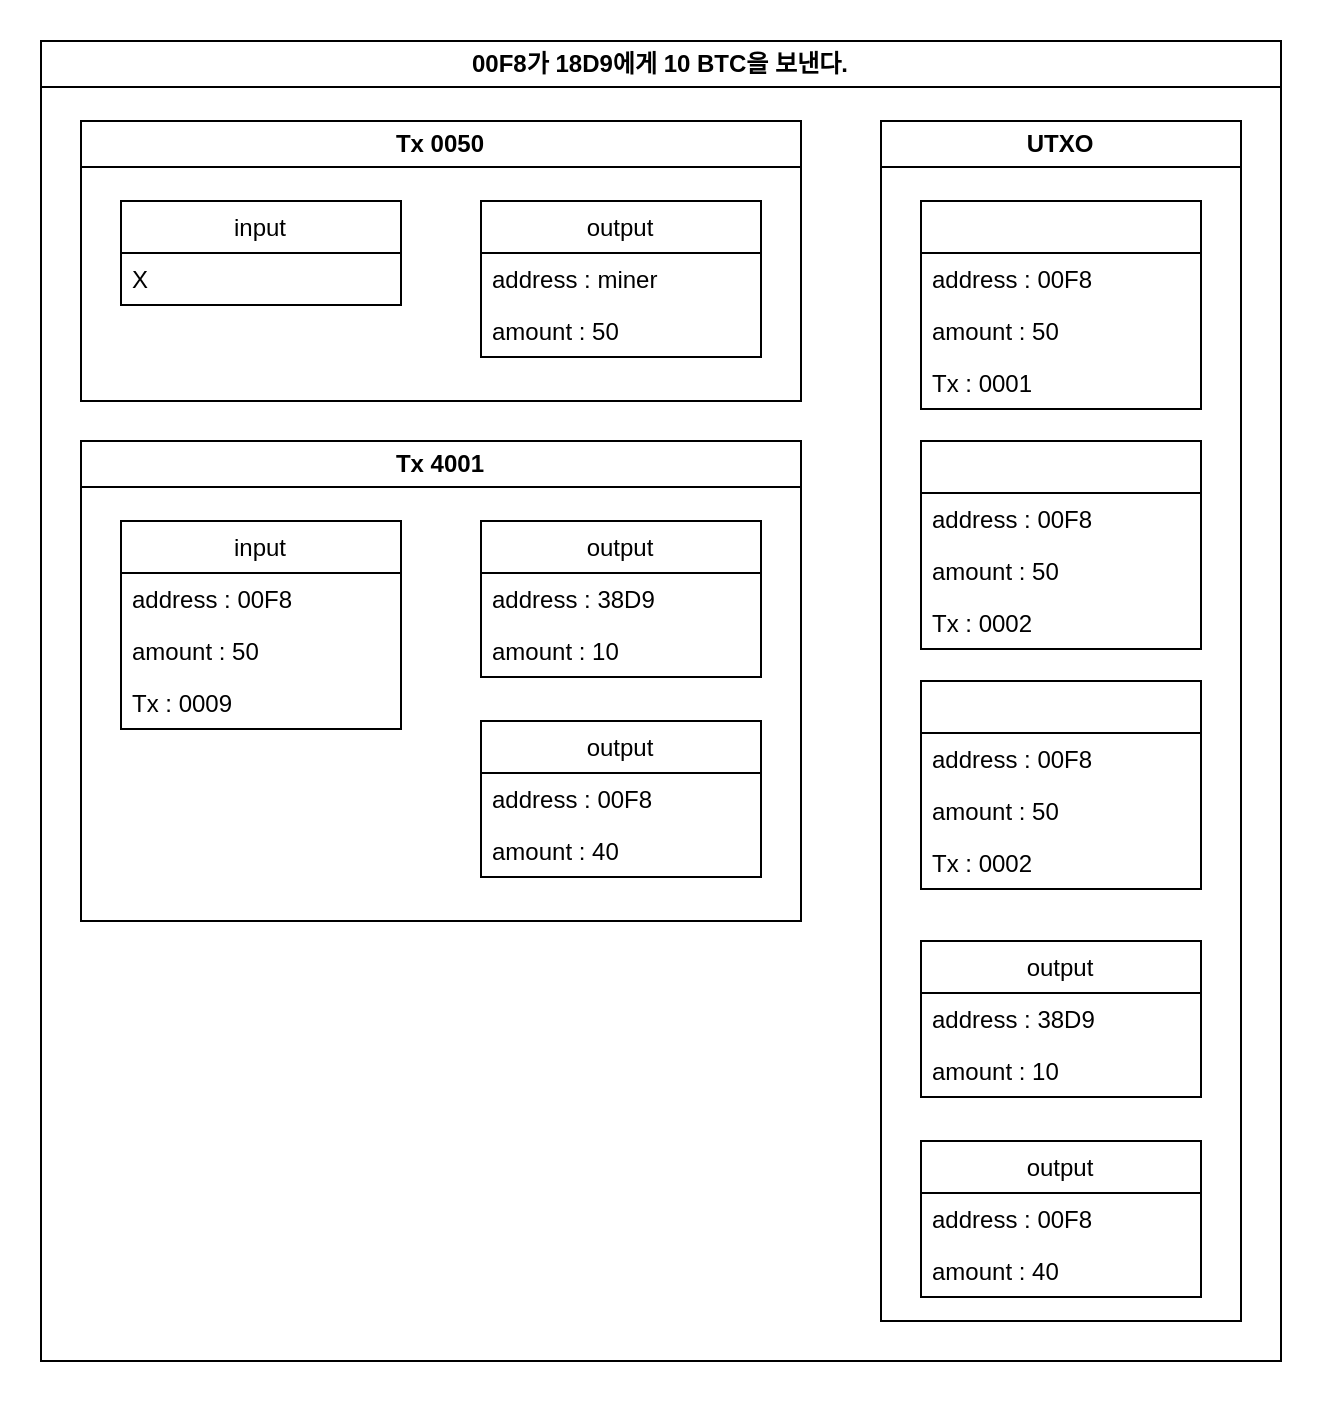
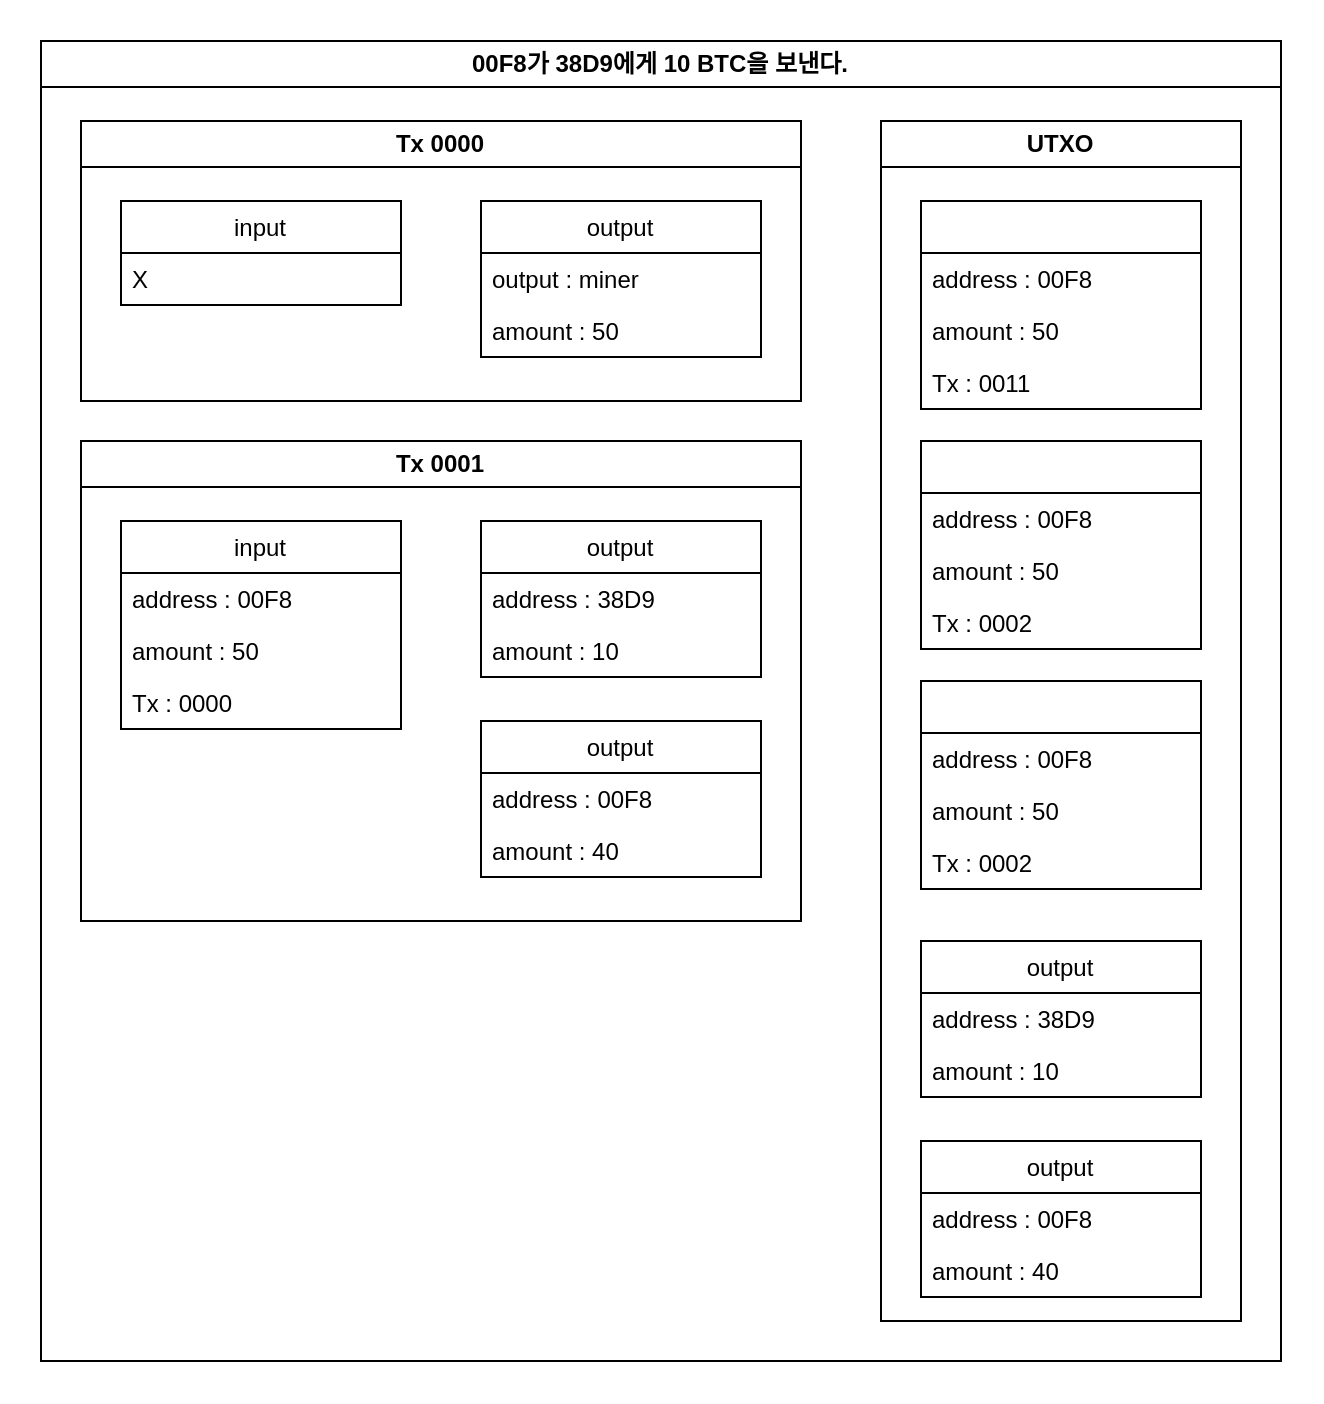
(661, 65) -> (661, 65)
(441, 145) -> (441, 145)
(580, 280) -> (574, 280)
(983, 384) -> (983, 384)
(441, 465) -> (441, 465)
(183, 704) -> (183, 704)
